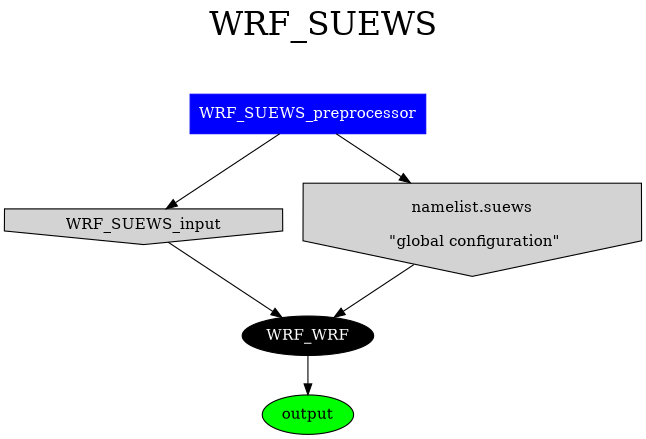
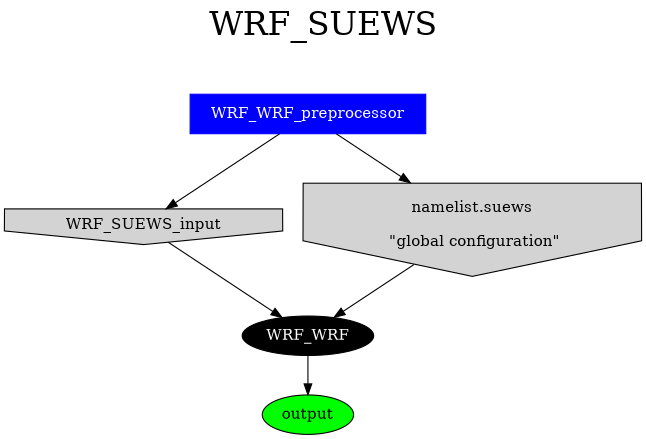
(308, 114) -> (308, 114)
